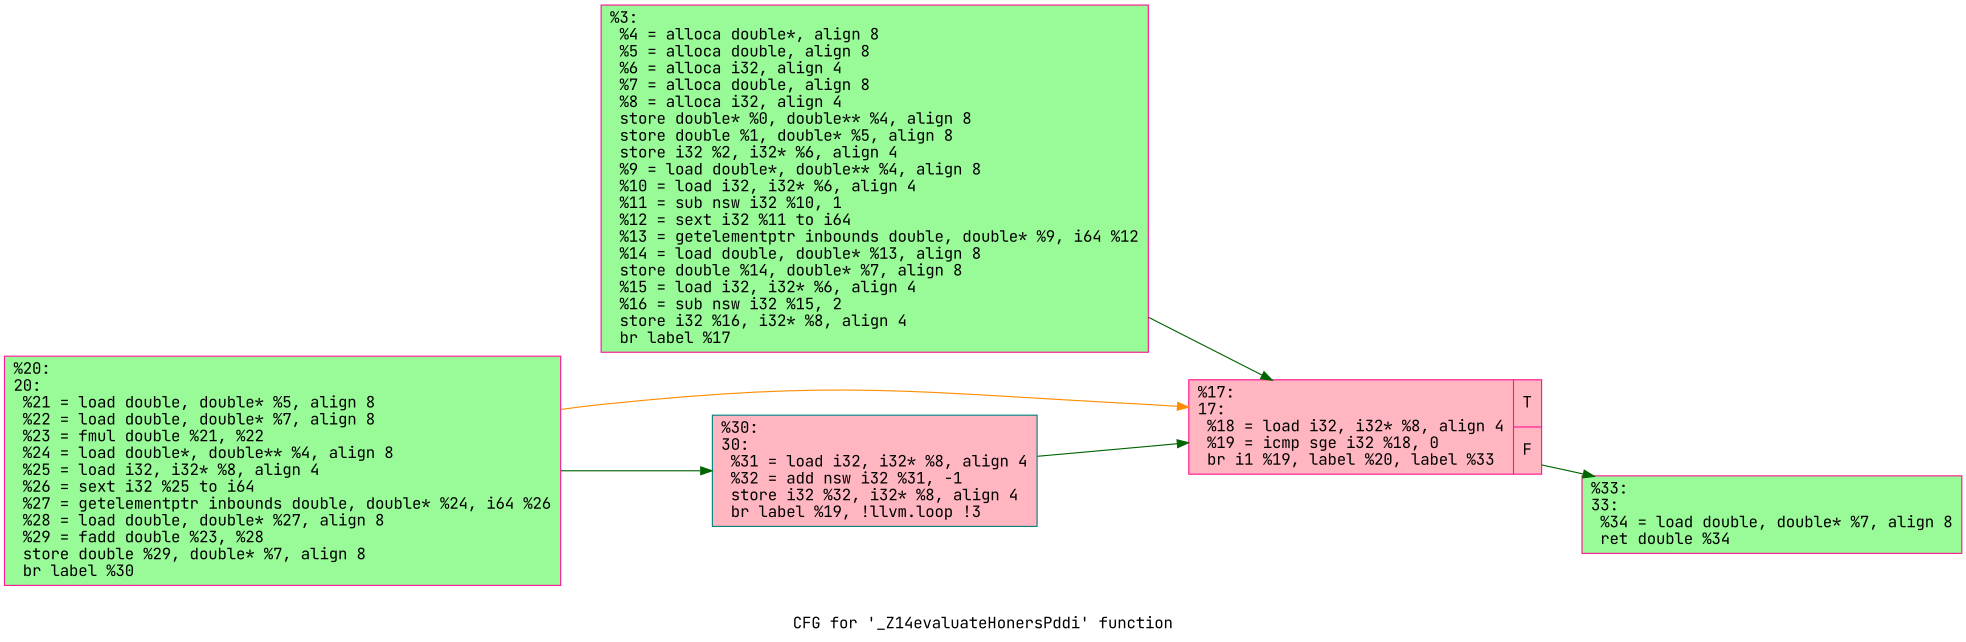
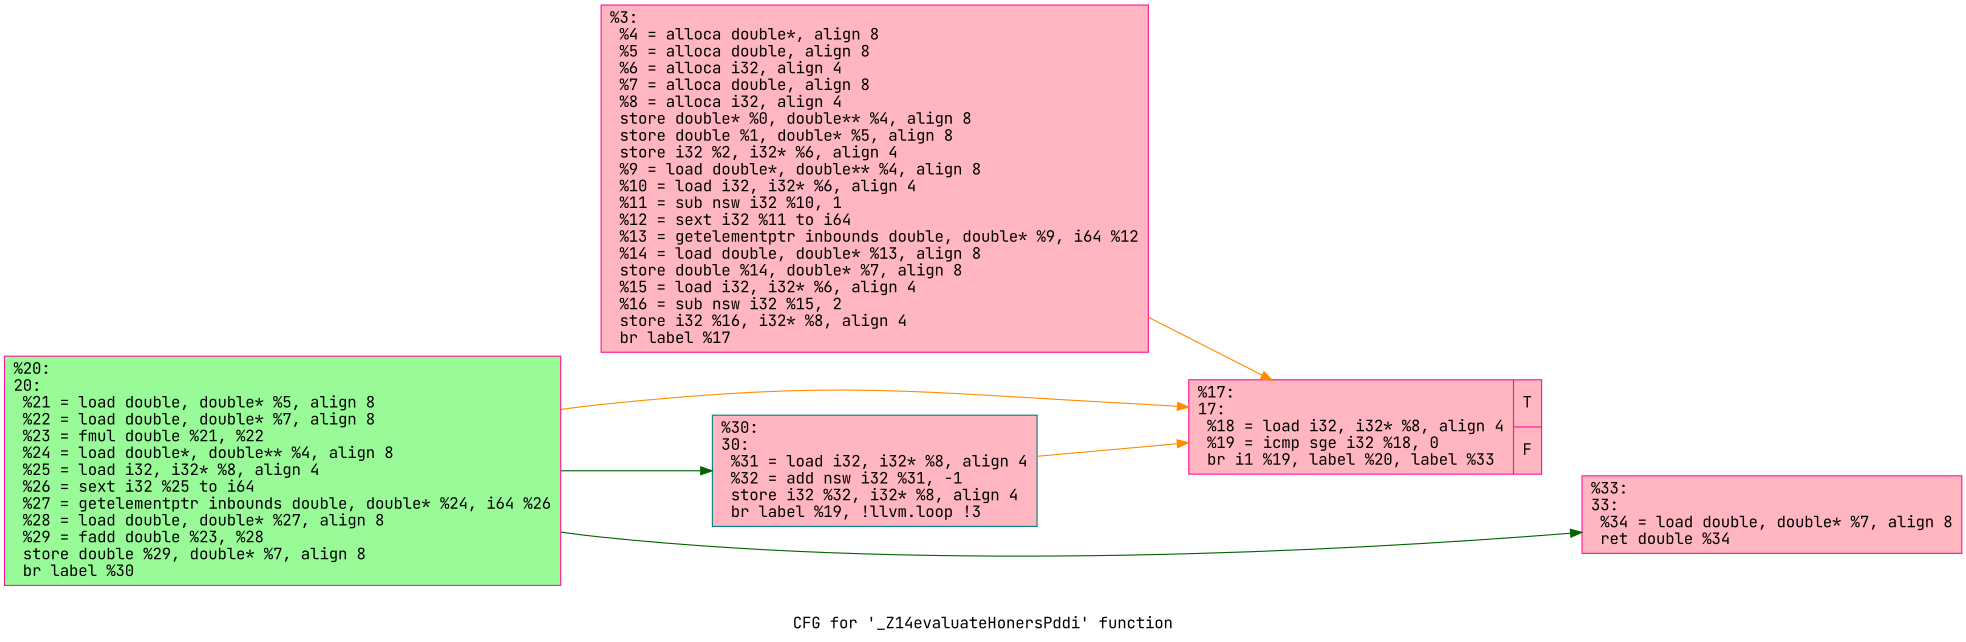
(875, 179) -> (875, 179)
(1205, 346) -> (1205, 346)
(1107, 450) -> (1107, 450)
(1562, 469) -> (1066, 556)
(1772, 515) -> (1772, 515)
